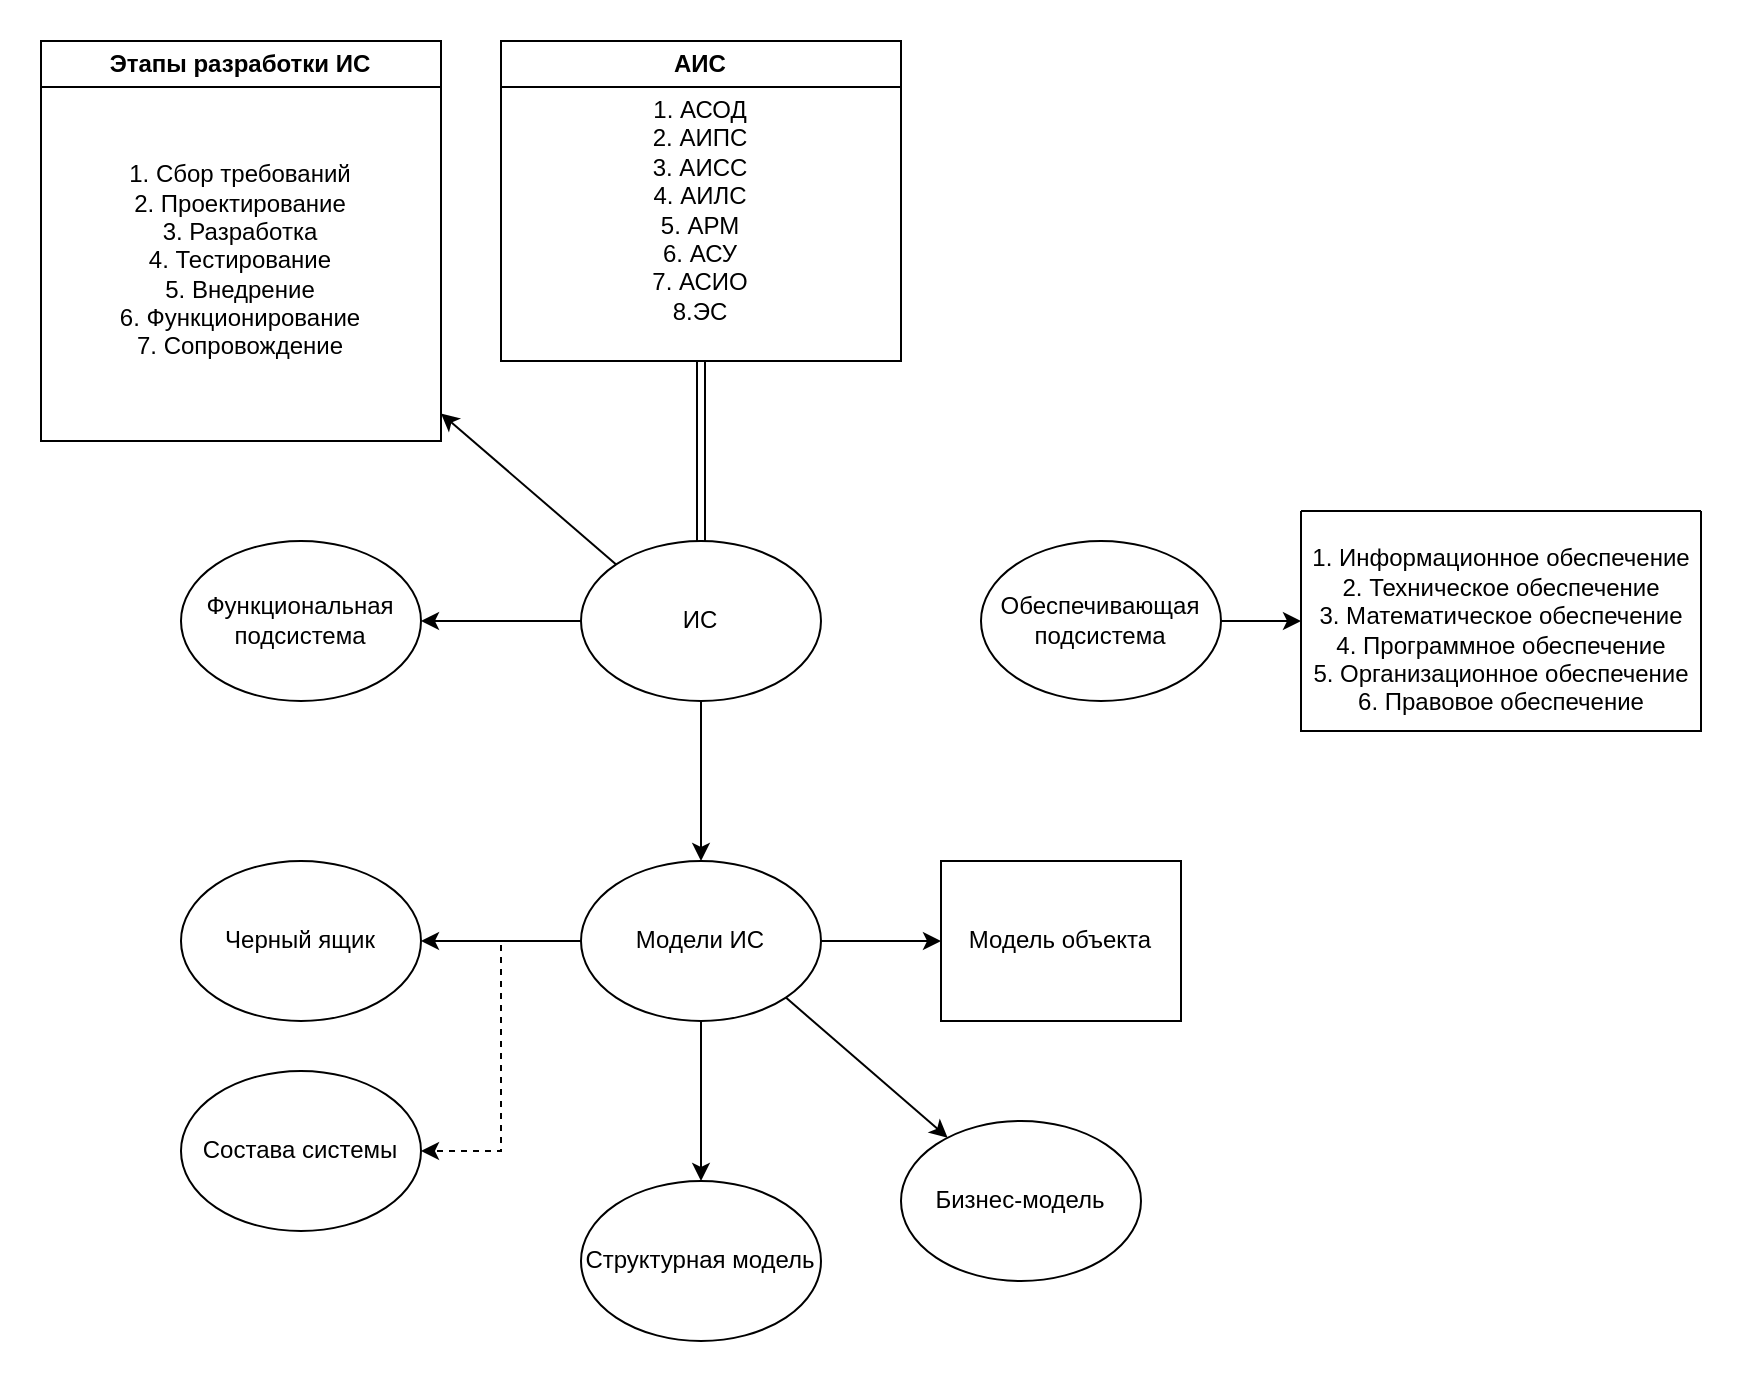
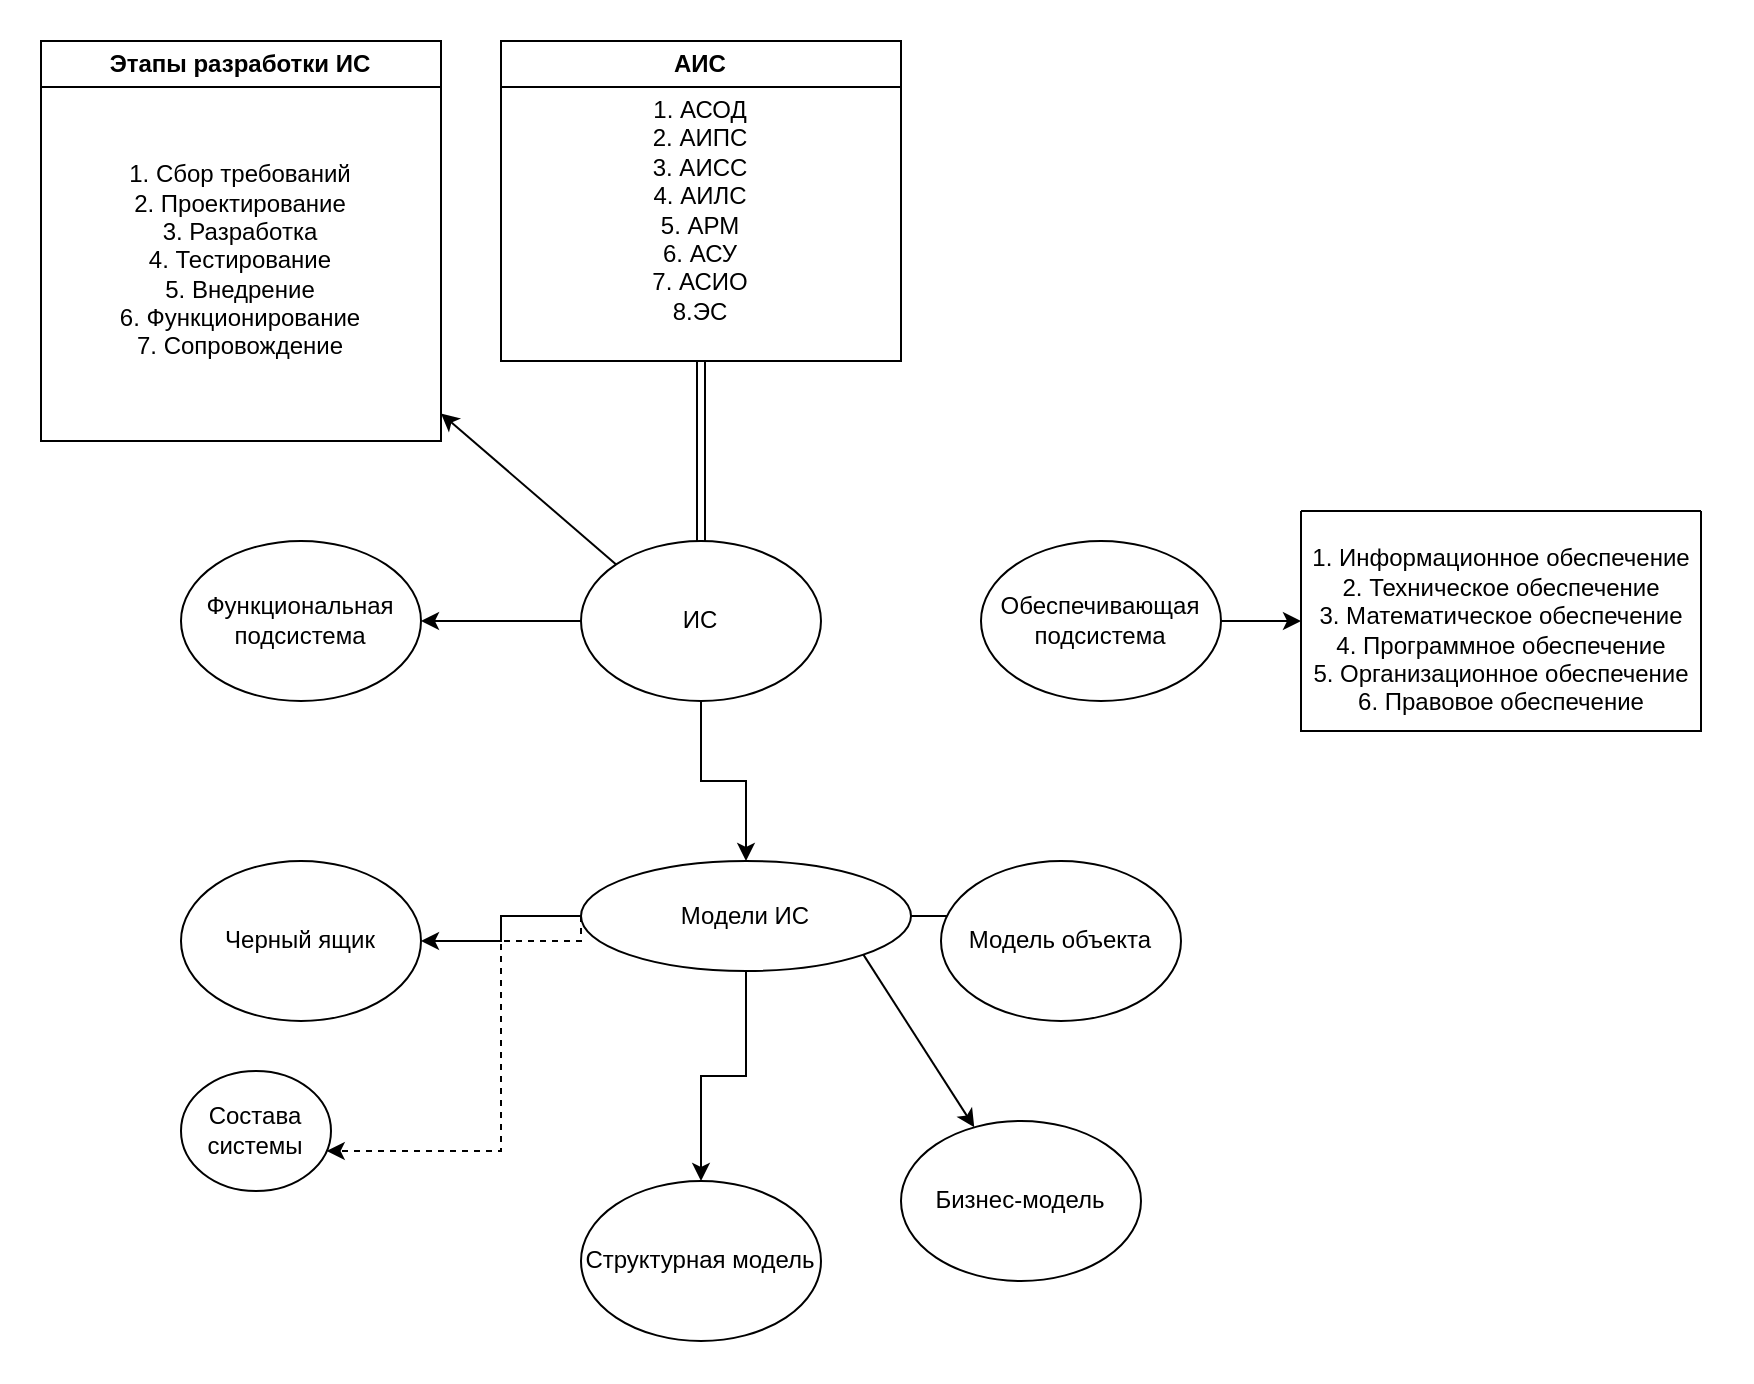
(701, 941) -> (746, 916)
(1061, 941) -> (1061, 941)
(301, 1151) -> (256, 1131)
